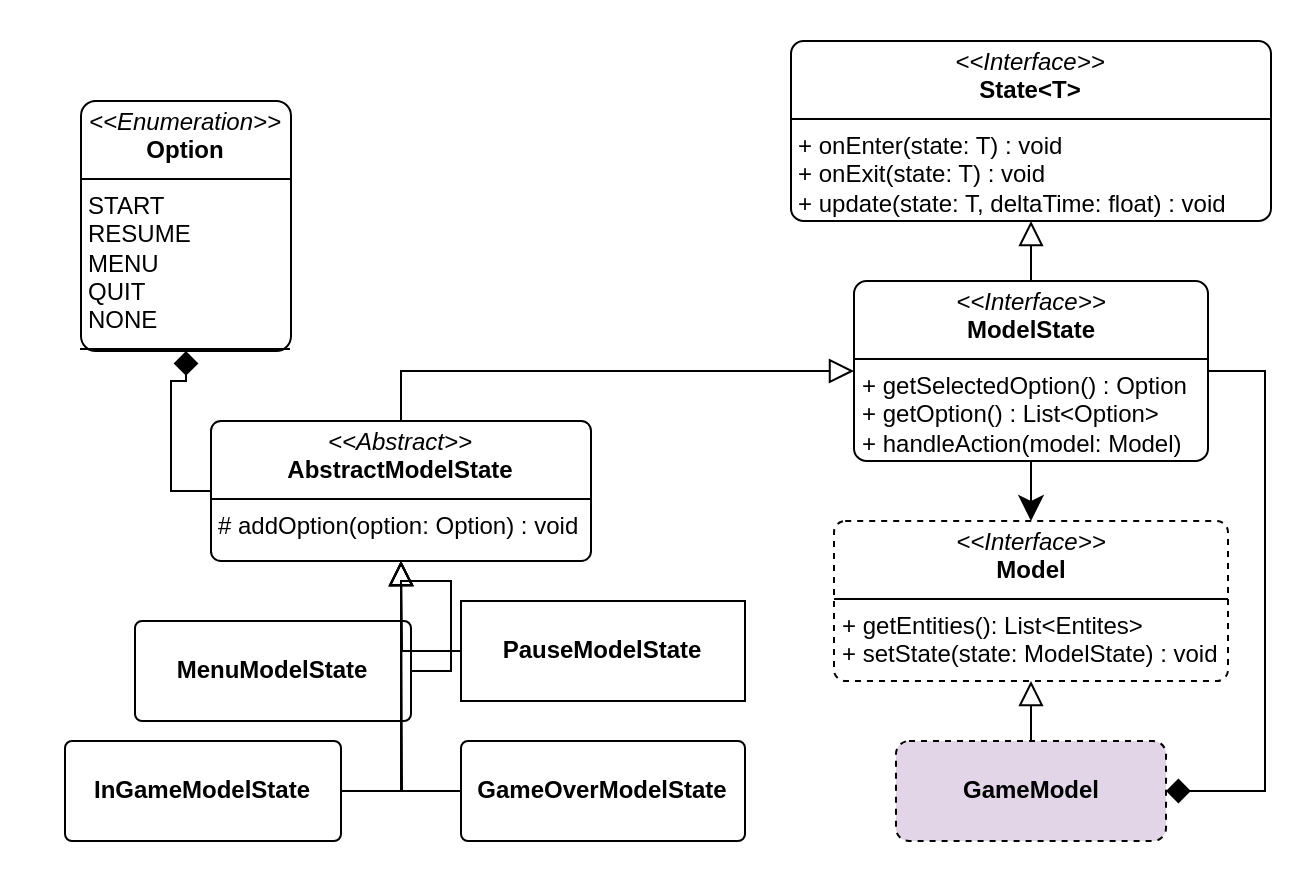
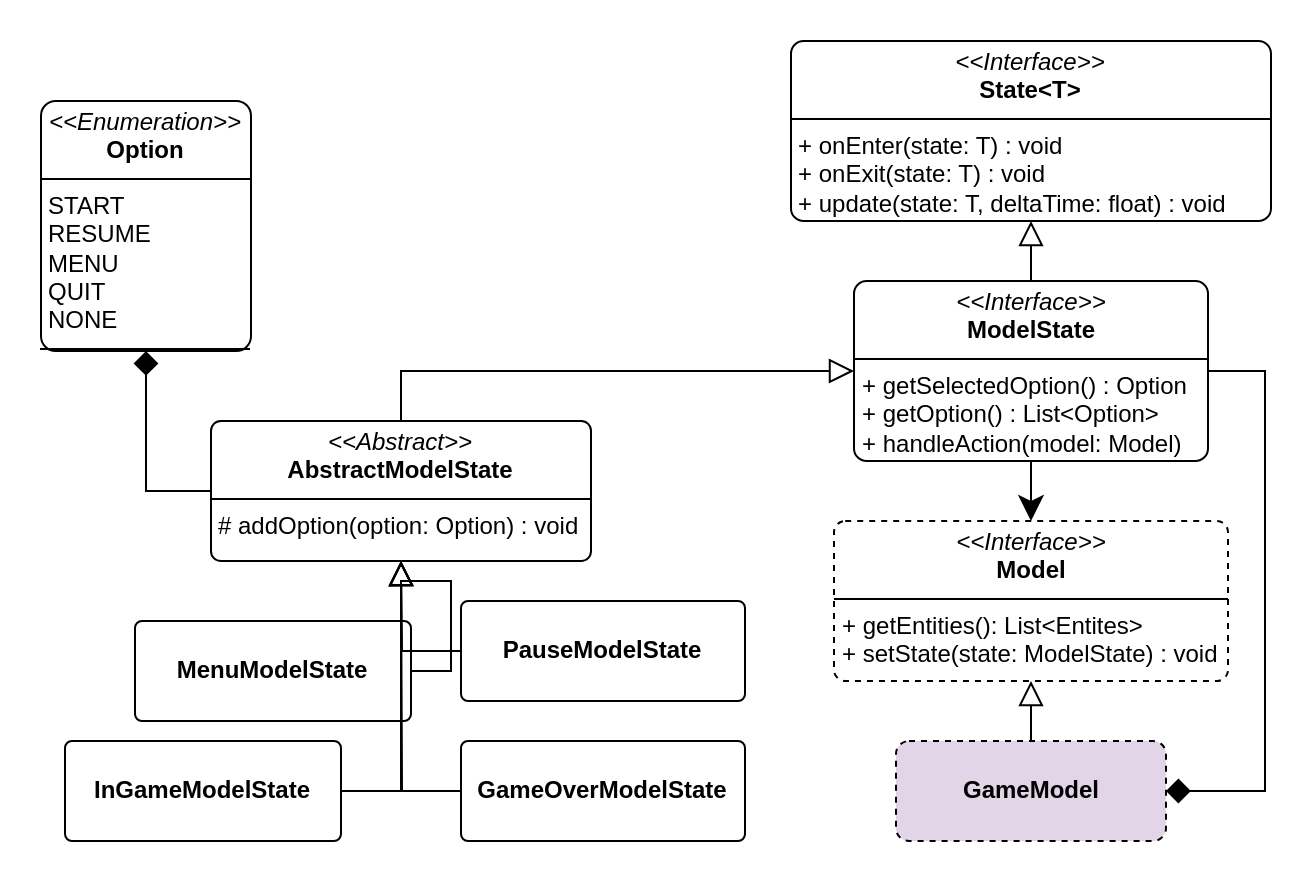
(186, 226) -> (146, 226)
(603, 651) -> (603, 651)
